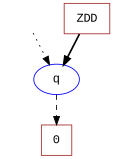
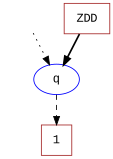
(57, 140) -> (57, 140)
